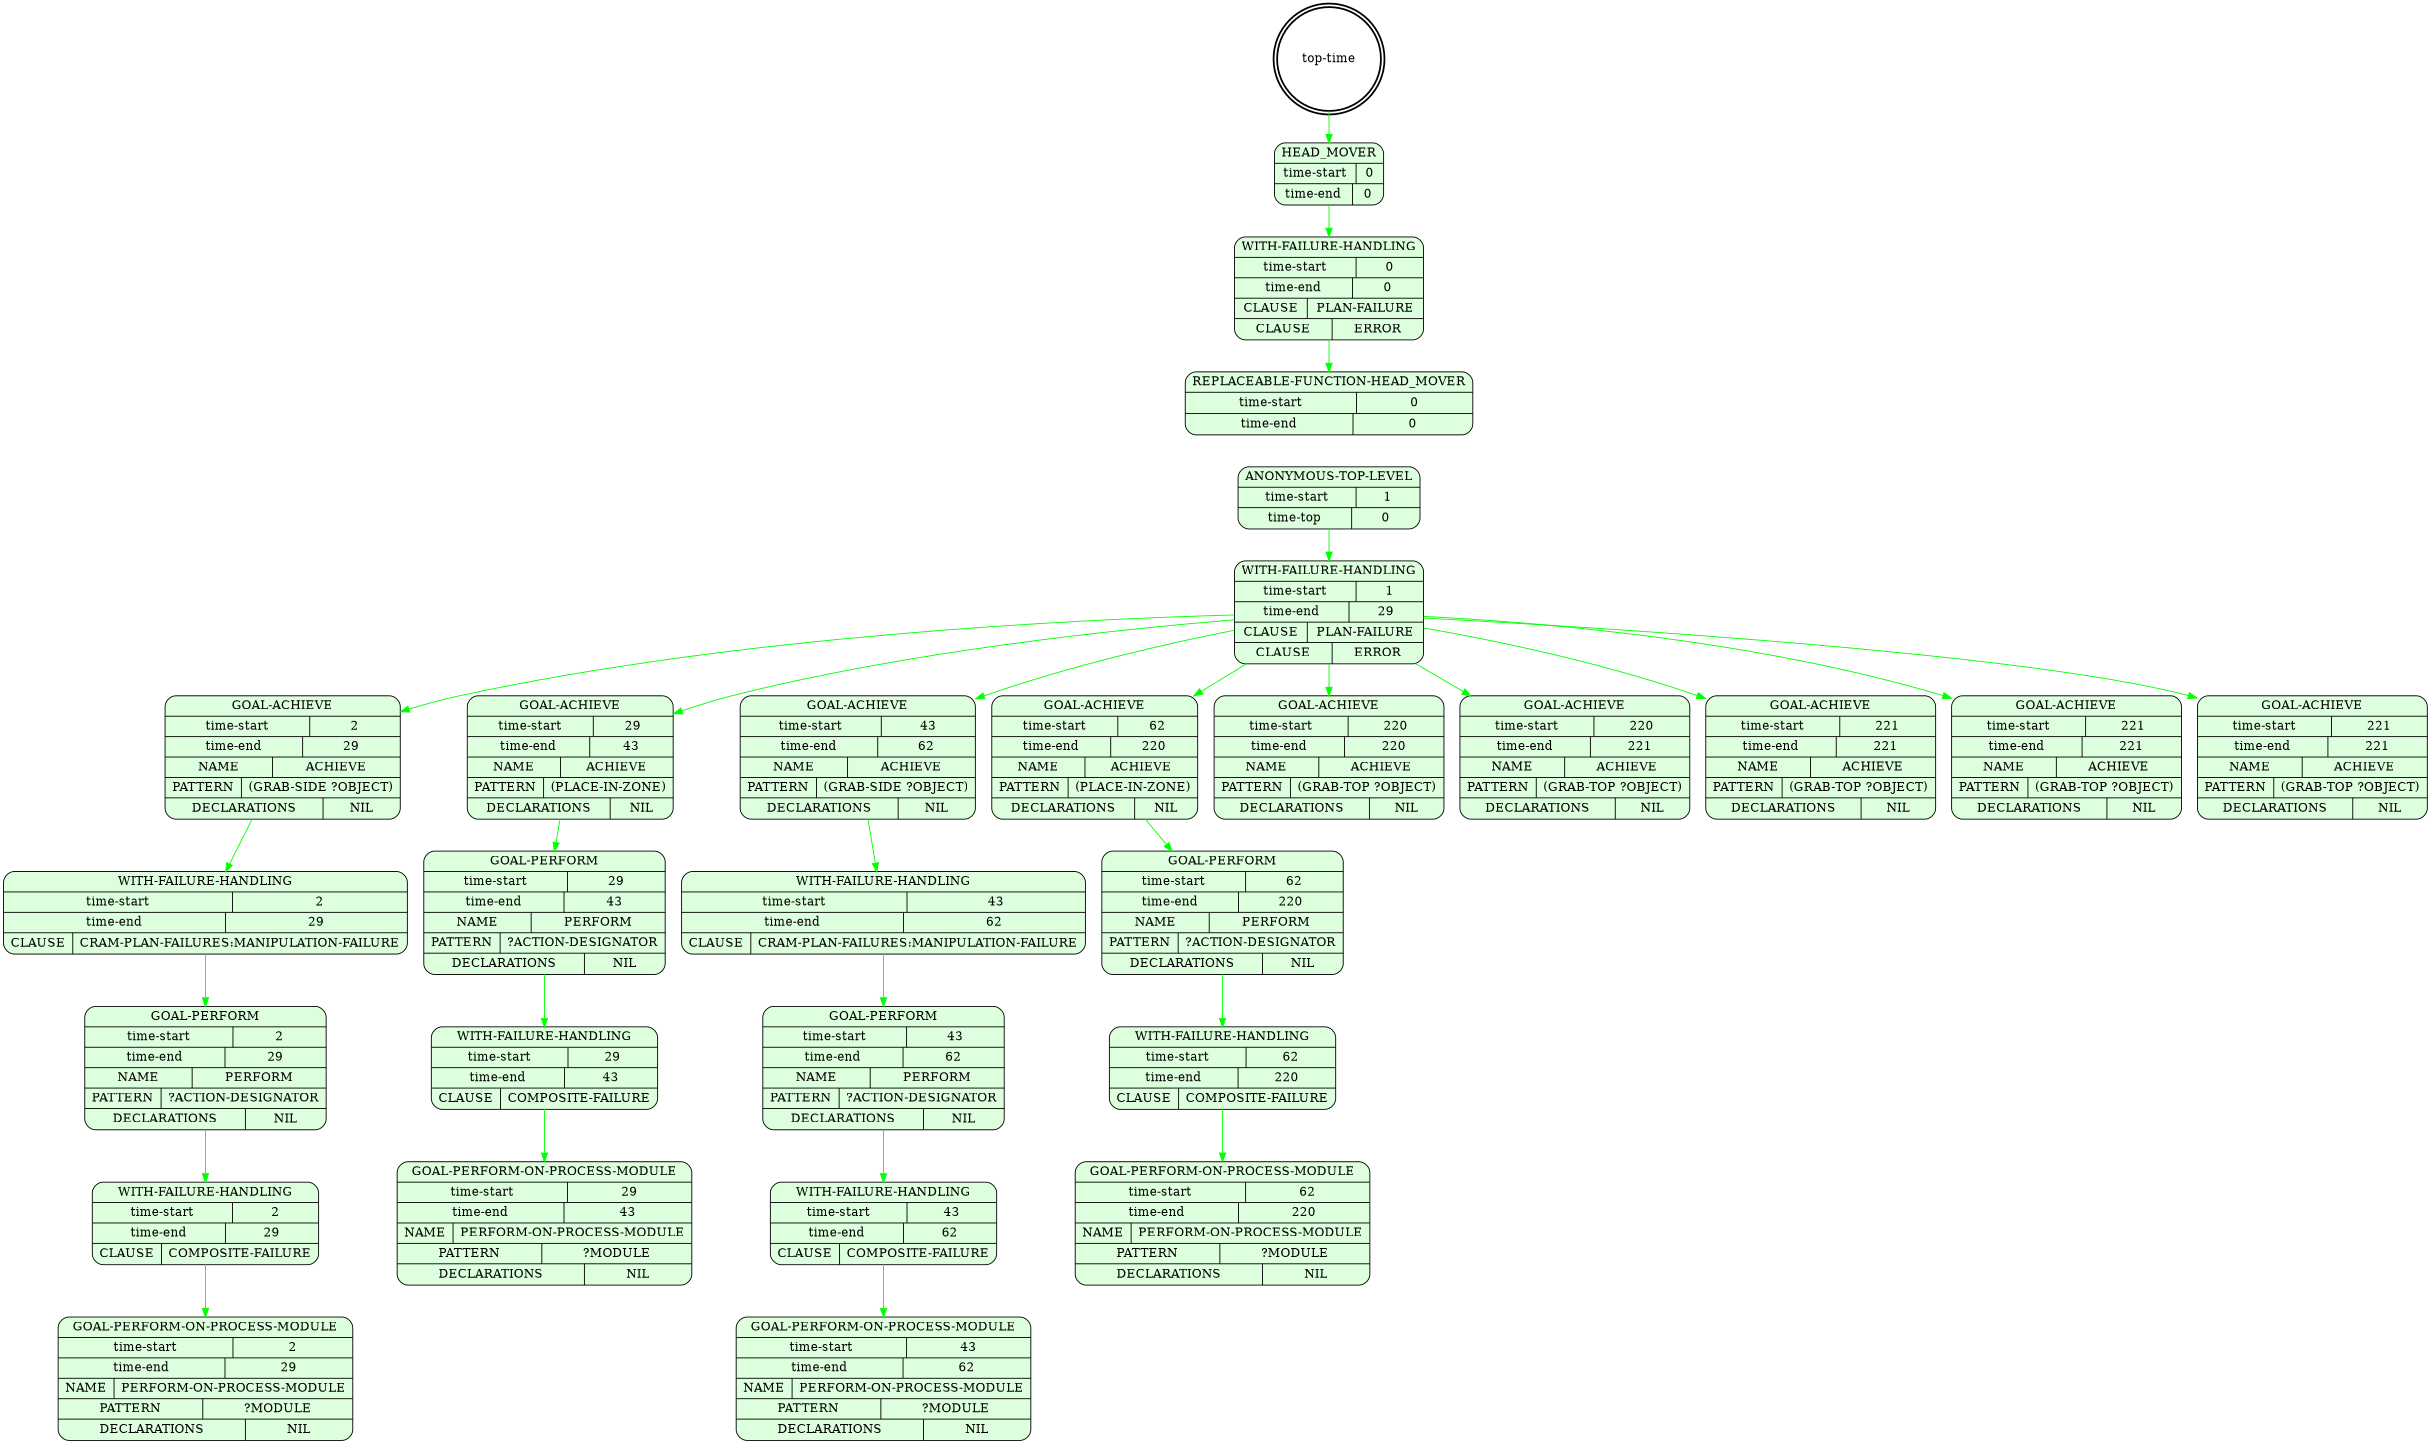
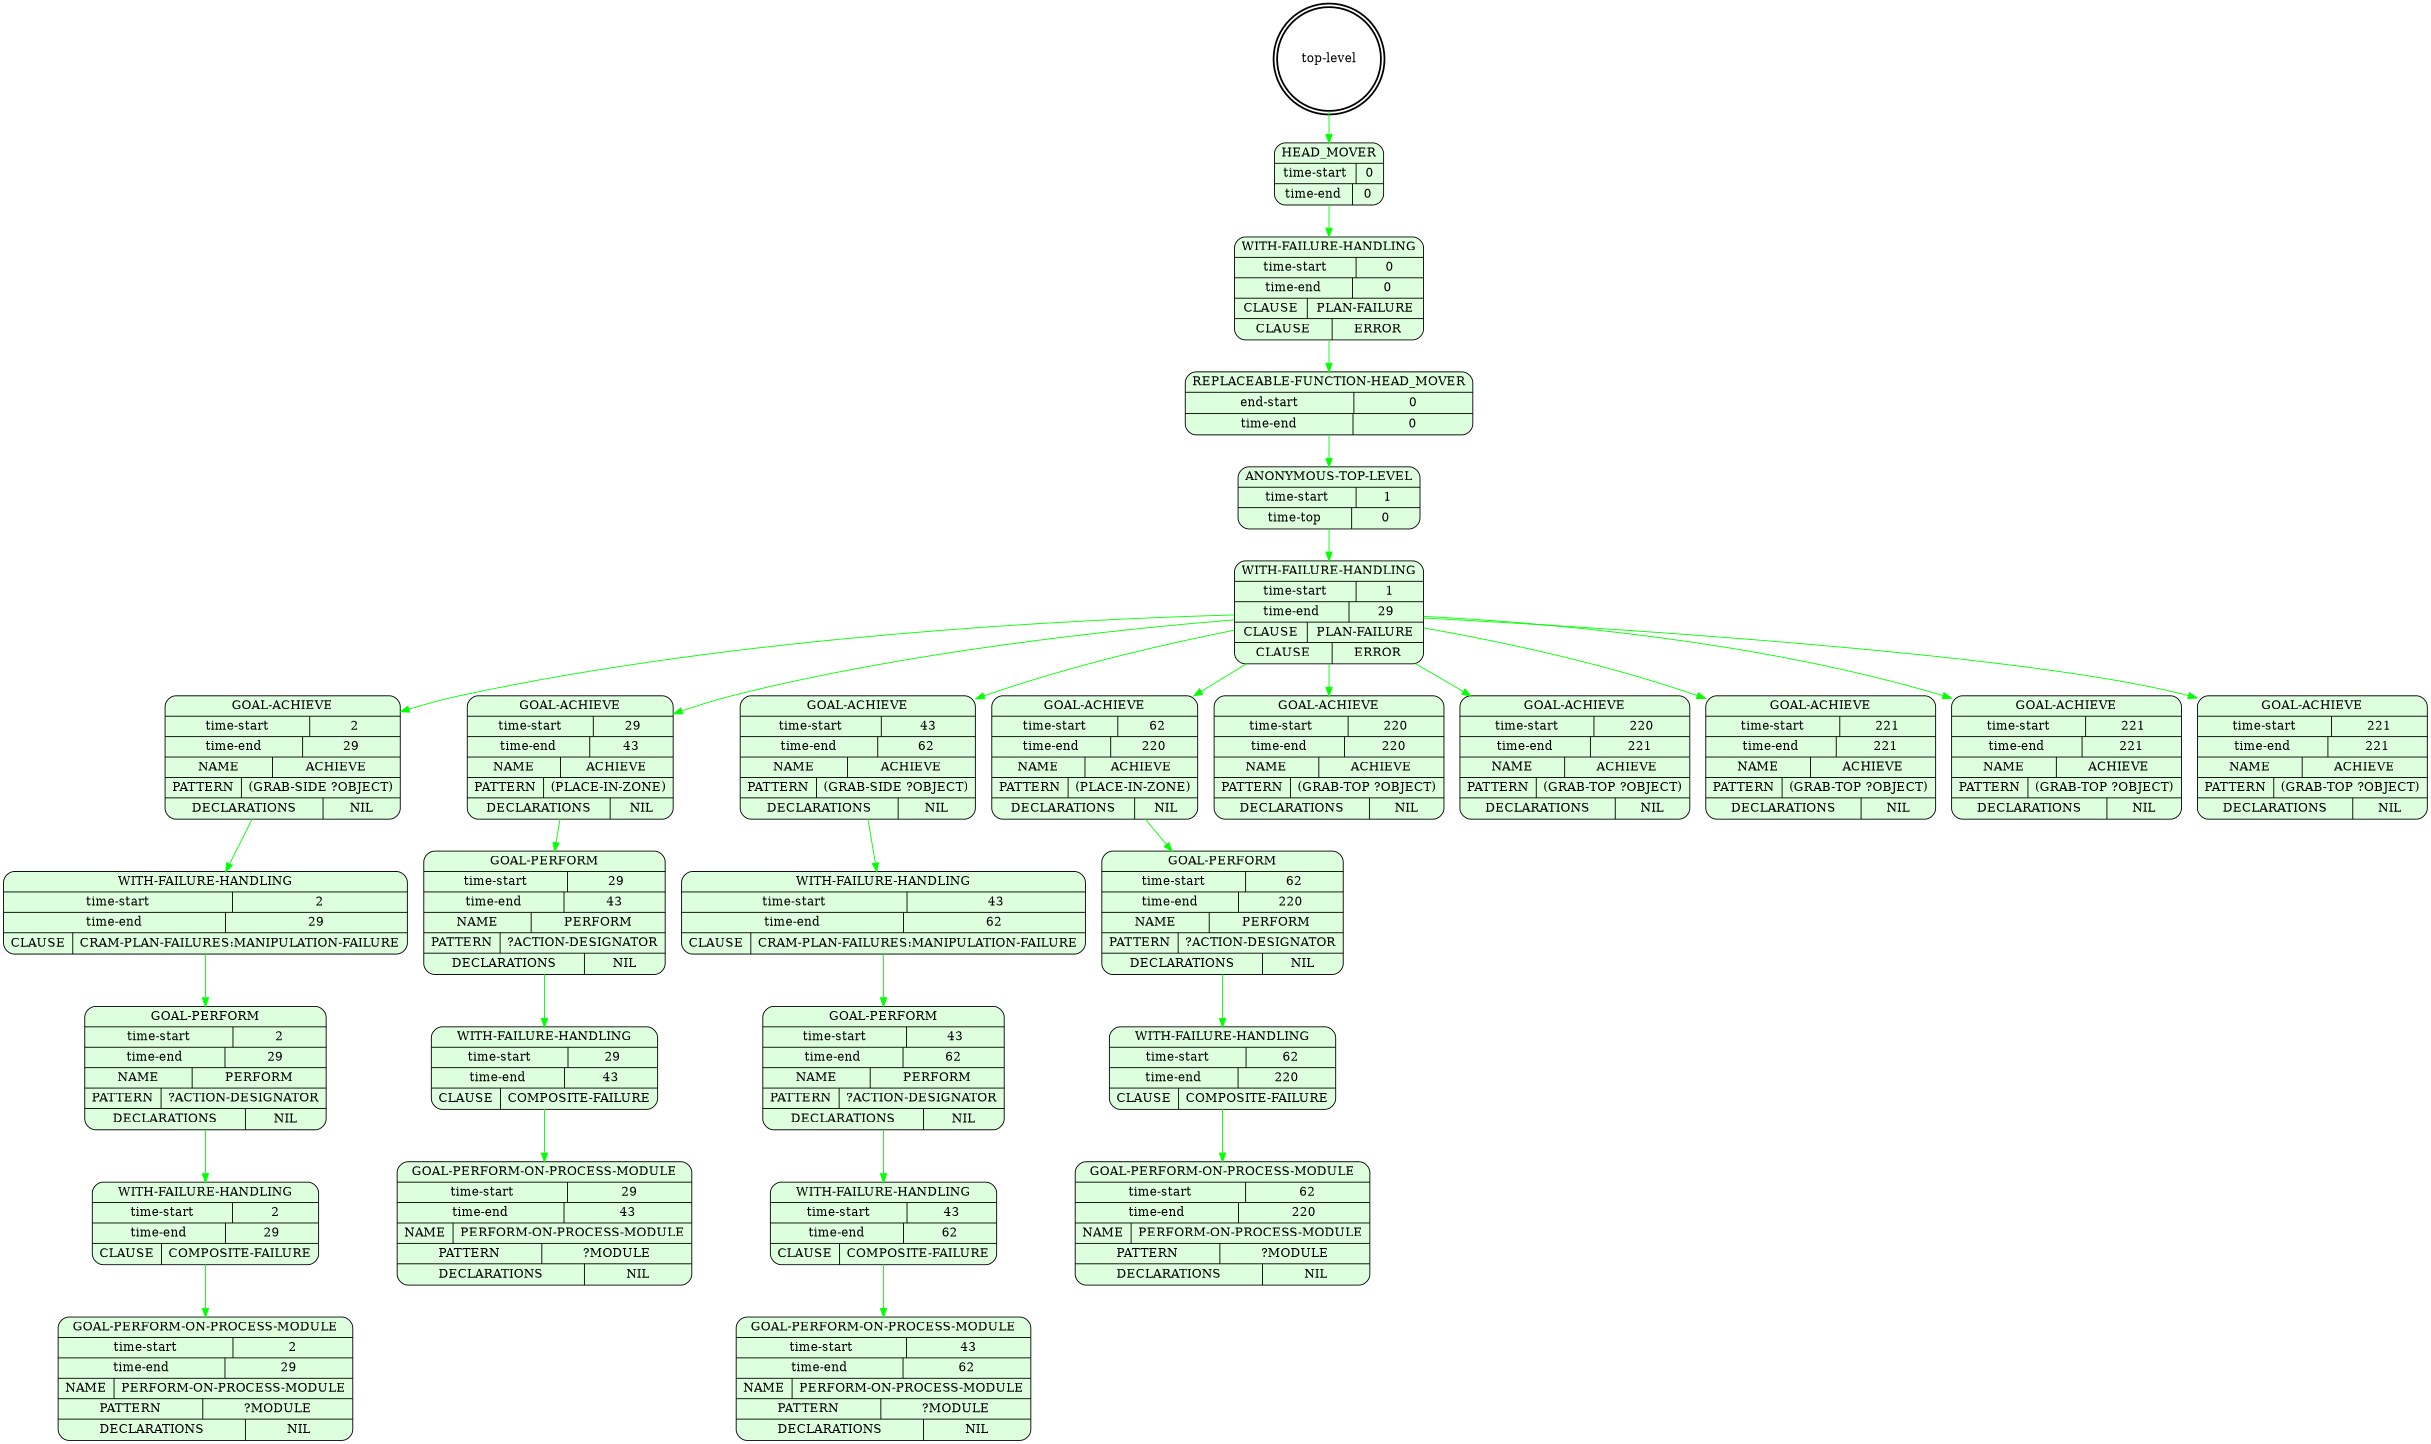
(1329, 59) -> (1329, 59)
(1271, 402) -> (1270, 402)
none -> (1329, 446)
